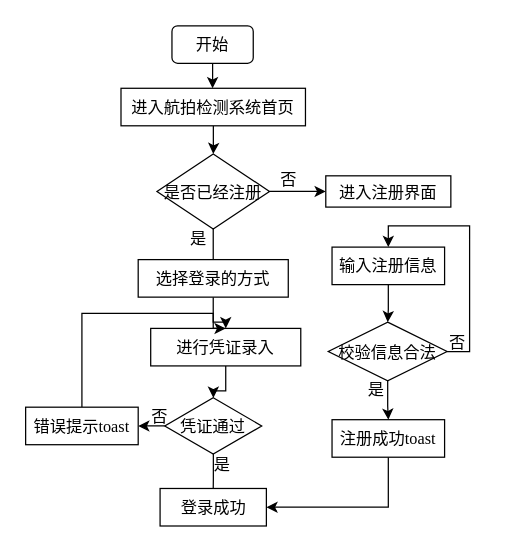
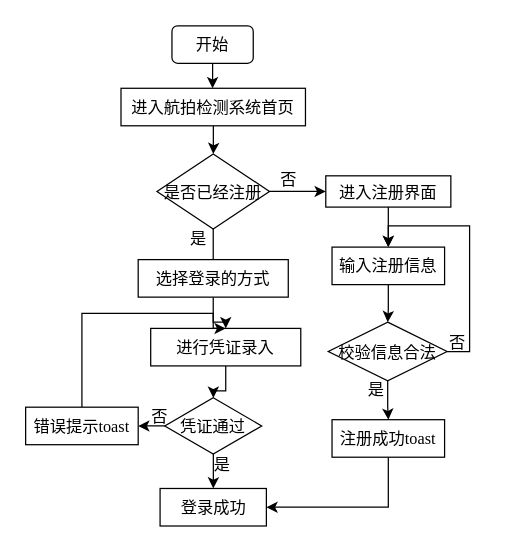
none -> (388, 214)
(213, 482) -> (213, 478)
